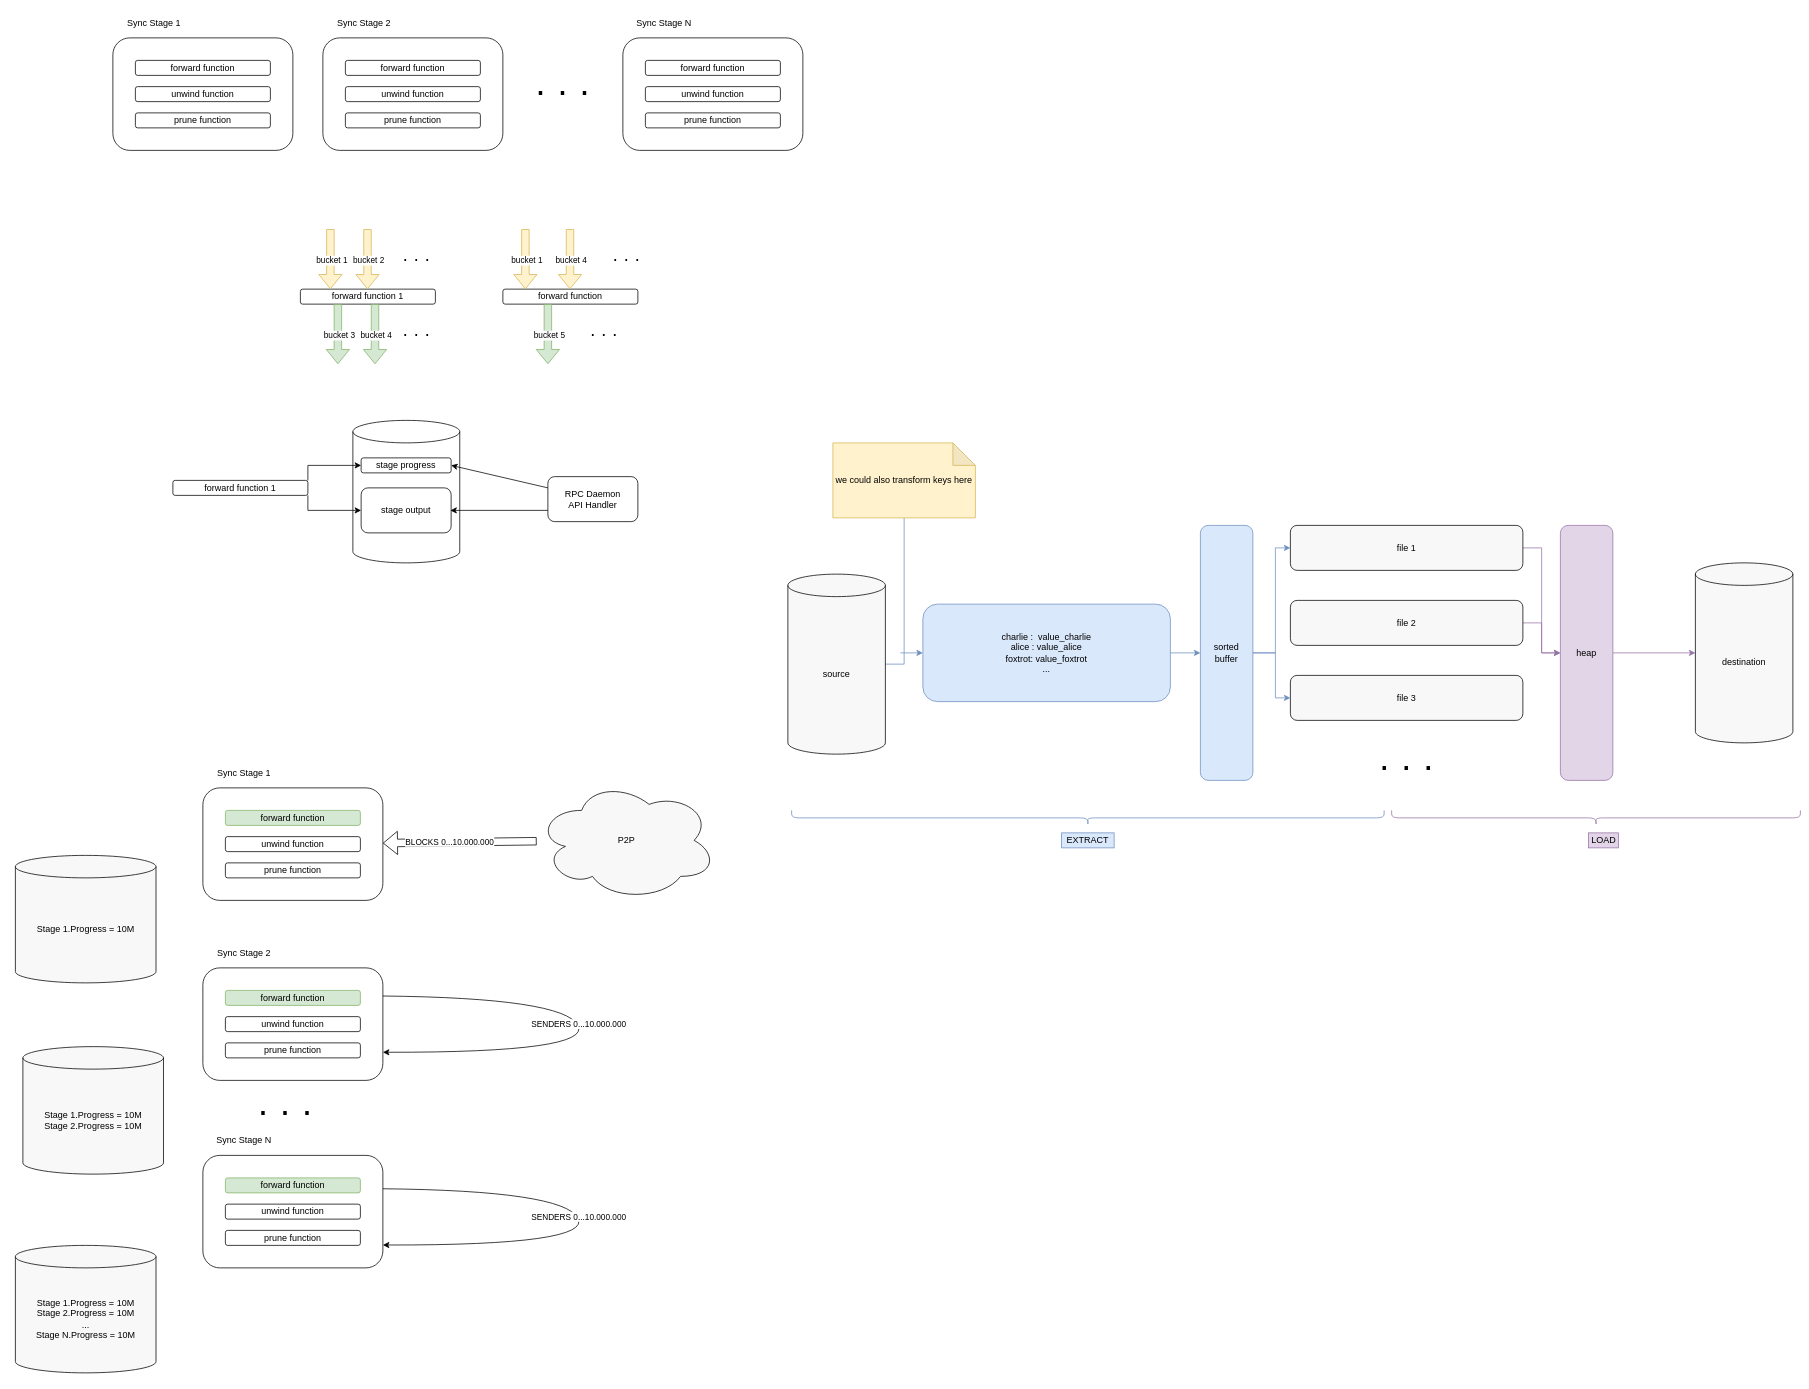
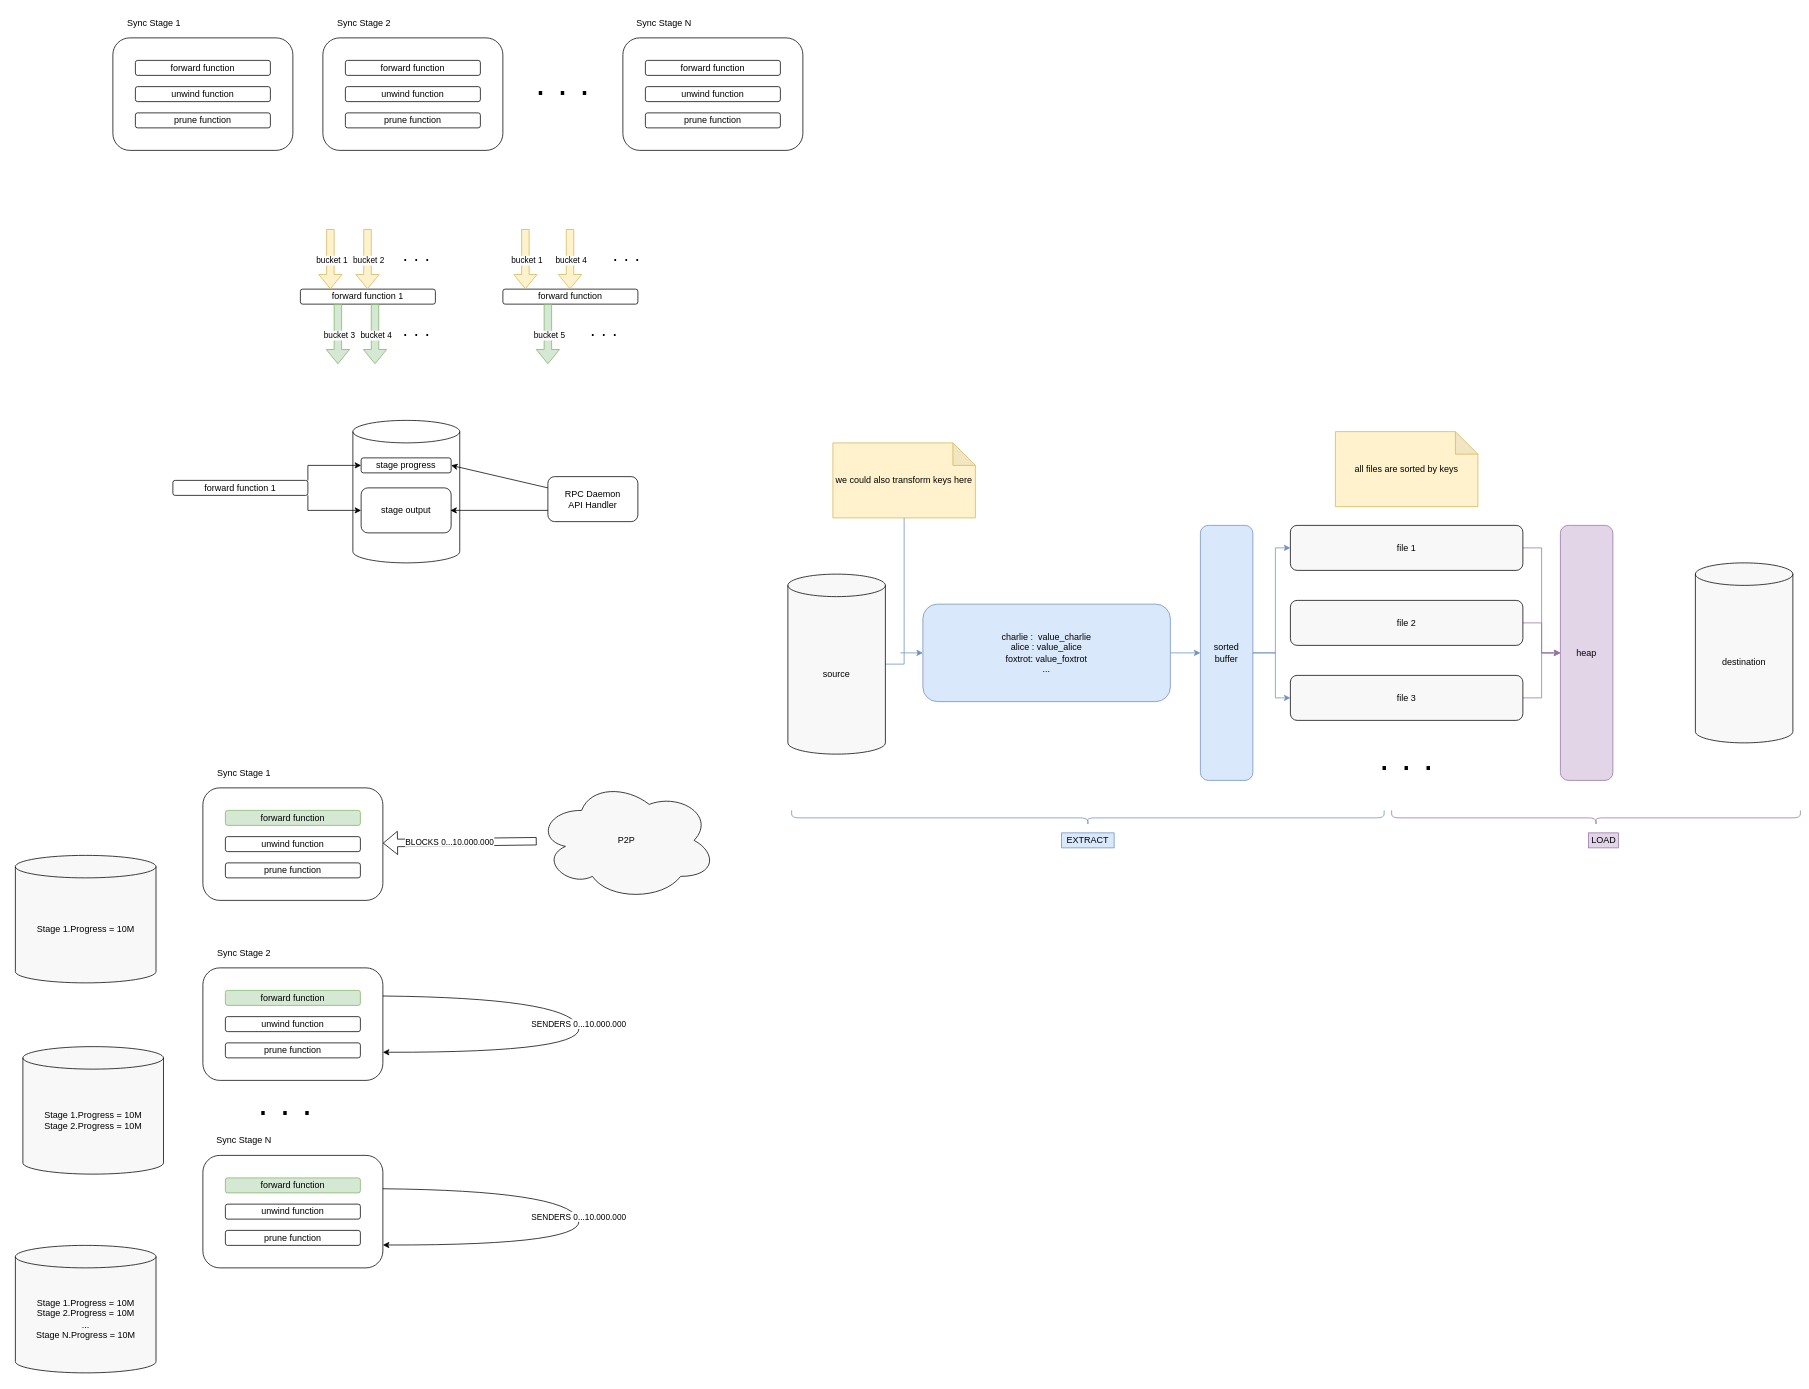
none -> (1407, 469)
(1689, 653) -> none
none -> (1542, 685)
